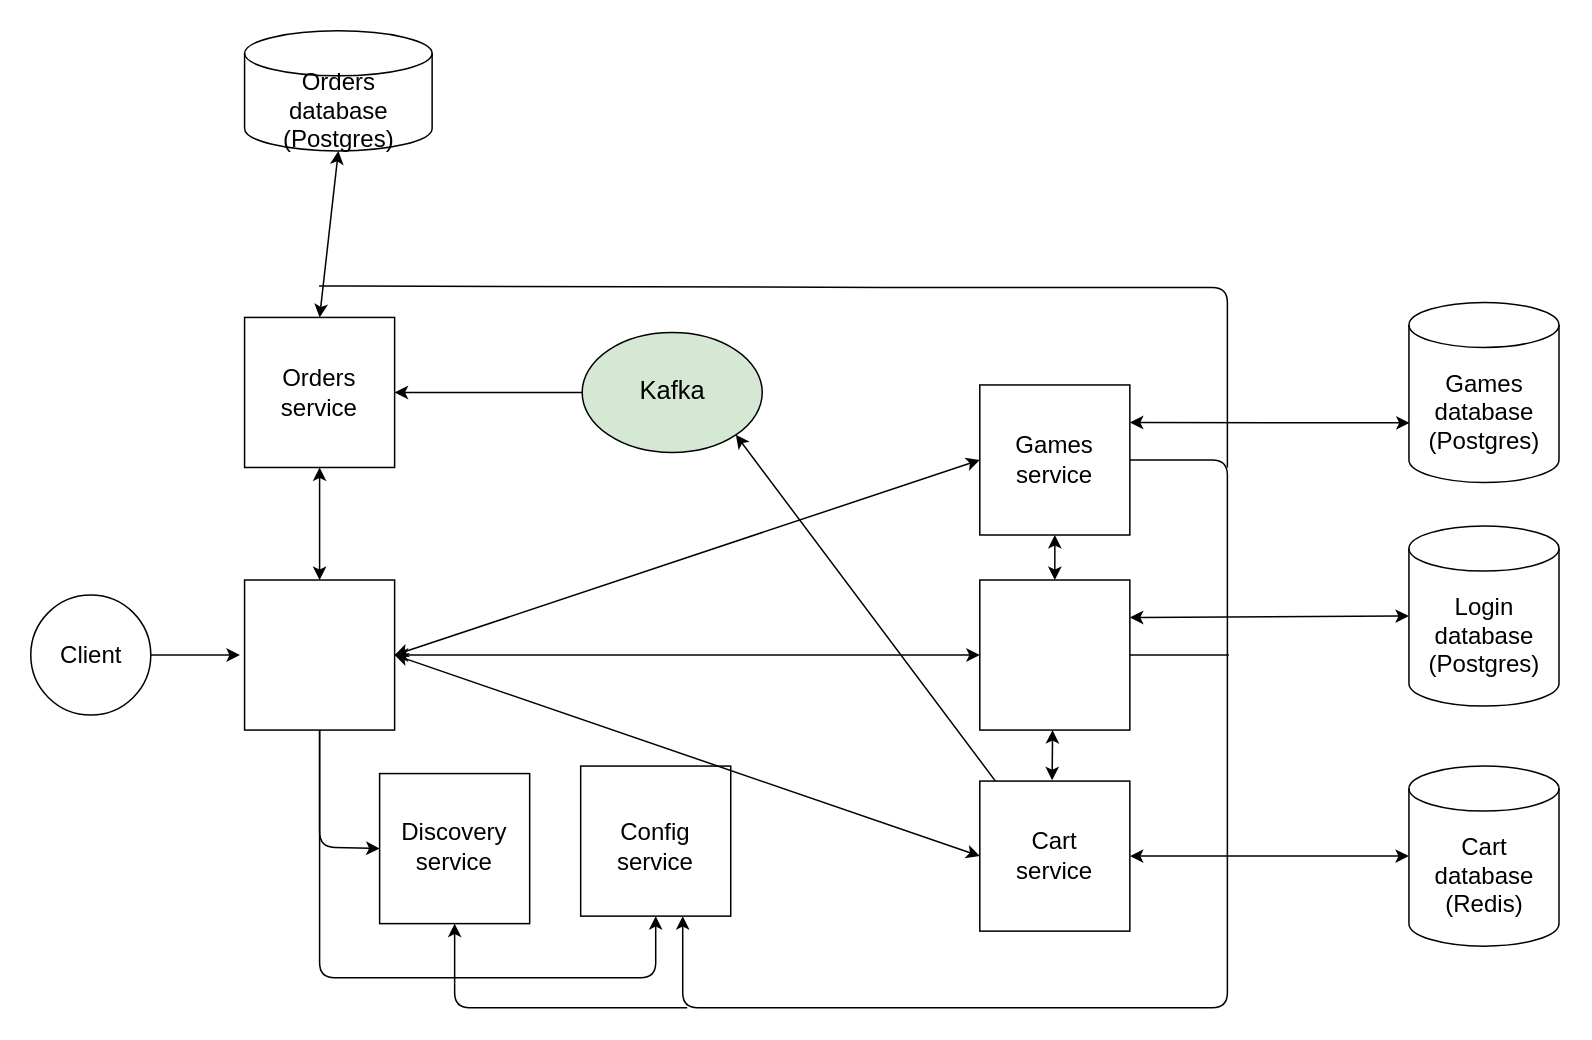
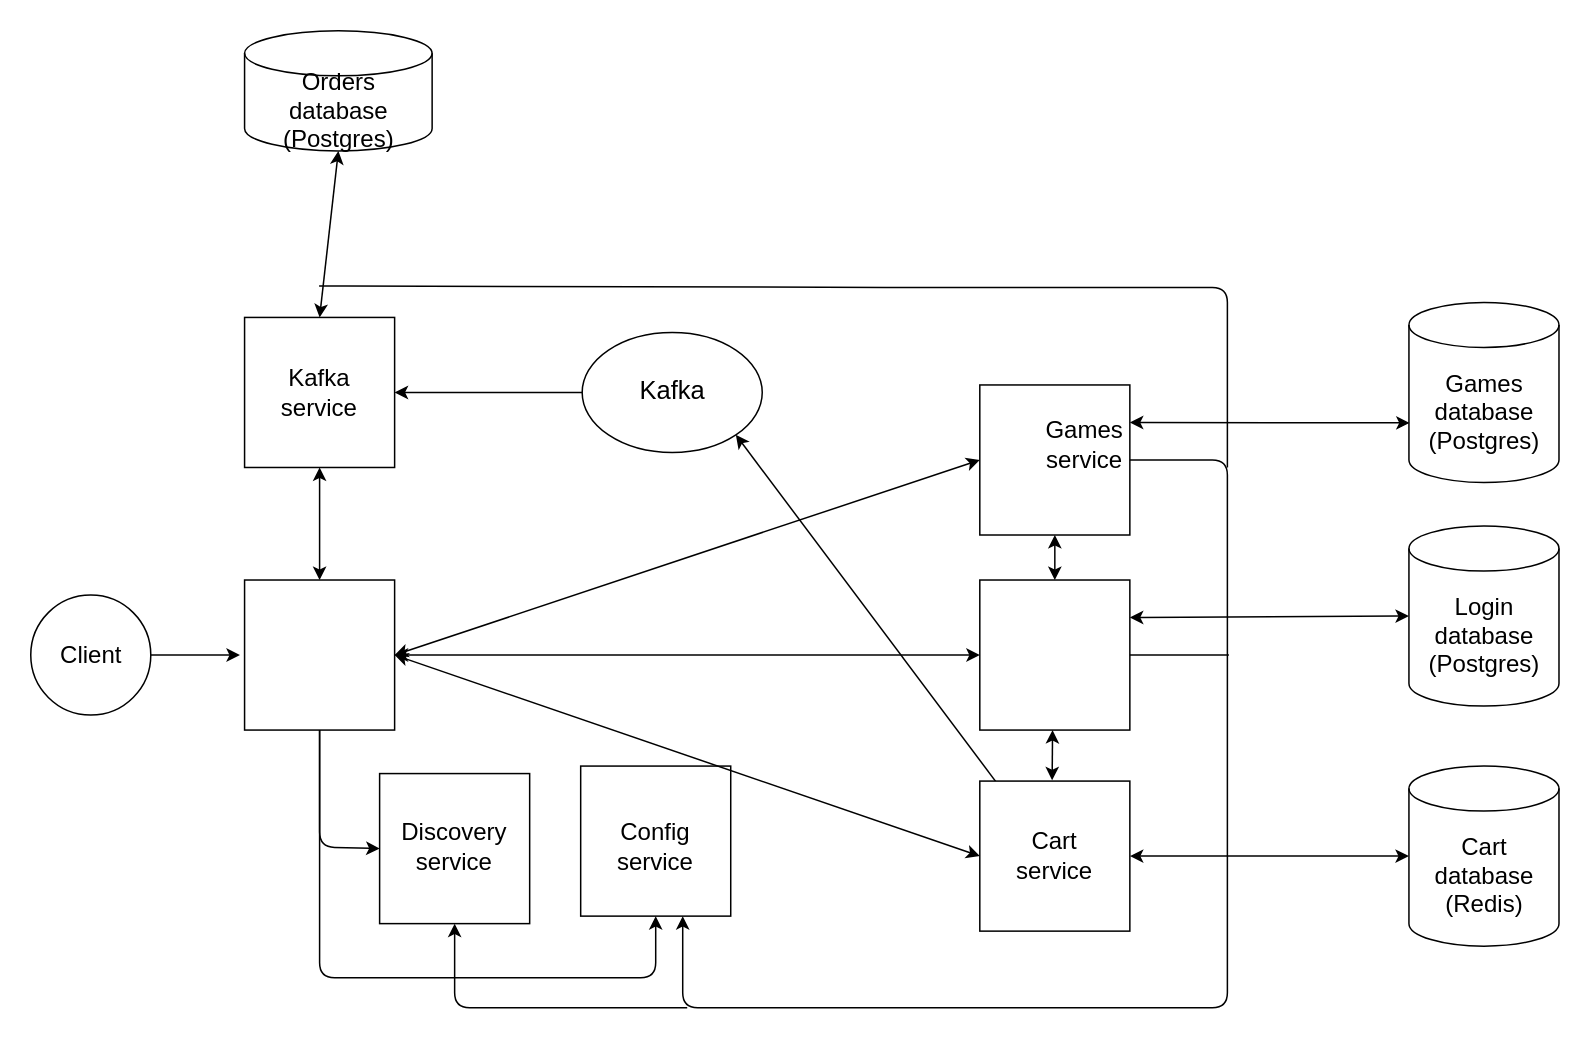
(320, 392) -> (320, 392)
(672, 392) -> (672, 392)
(1055, 460) -> (1085, 445)
